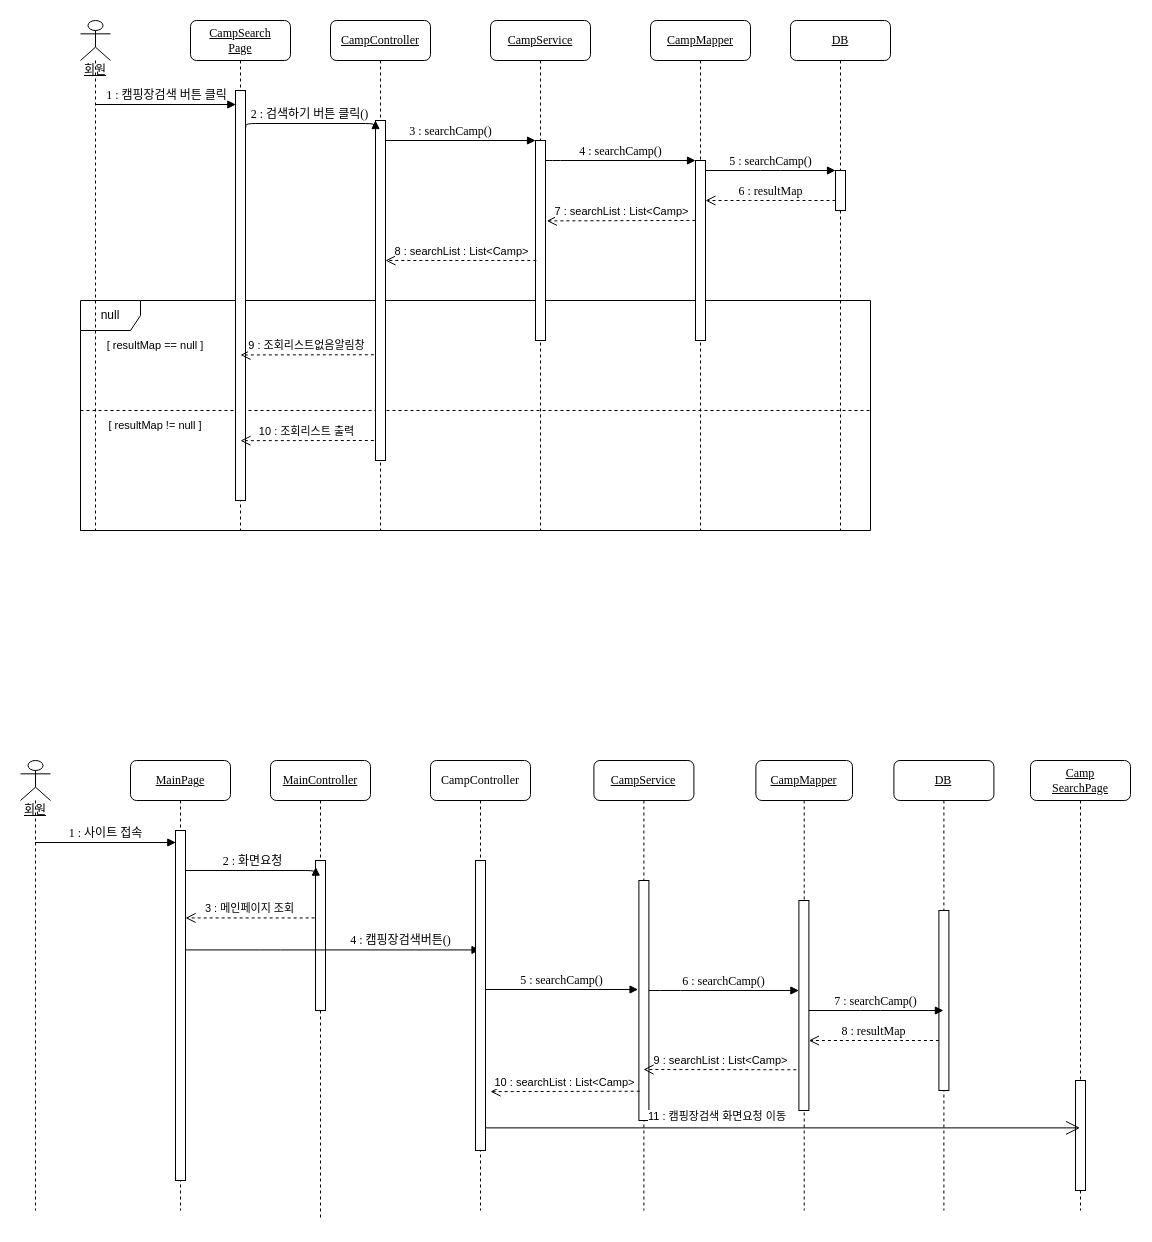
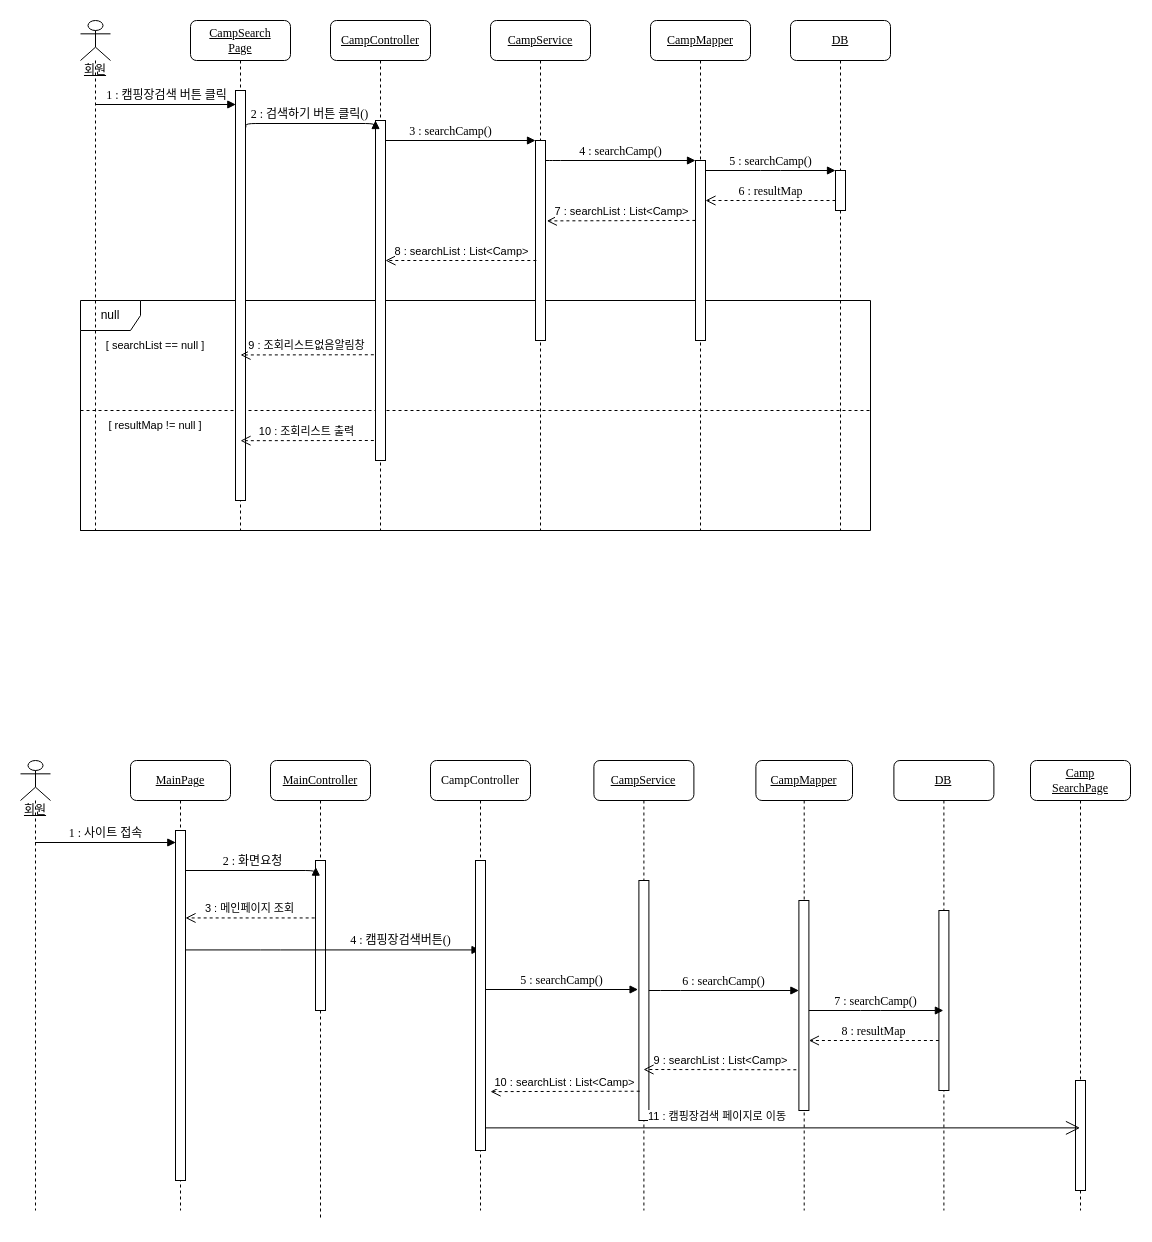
(156, 346) -> (156, 346)
(730, 1117) -> (730, 1117)
